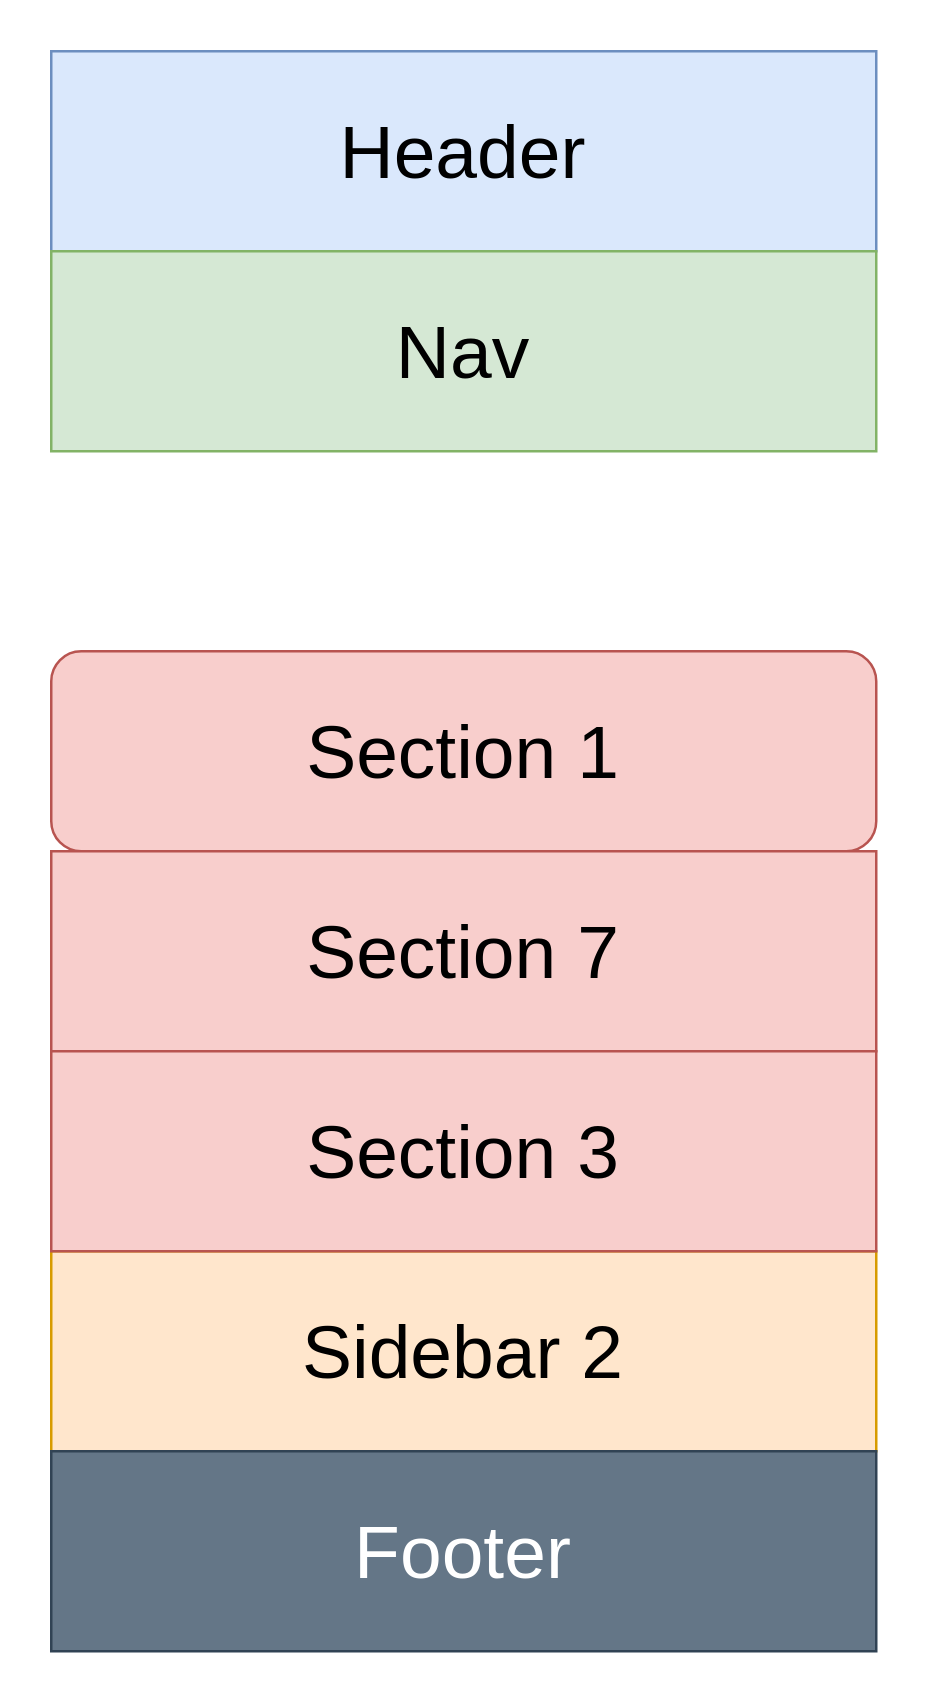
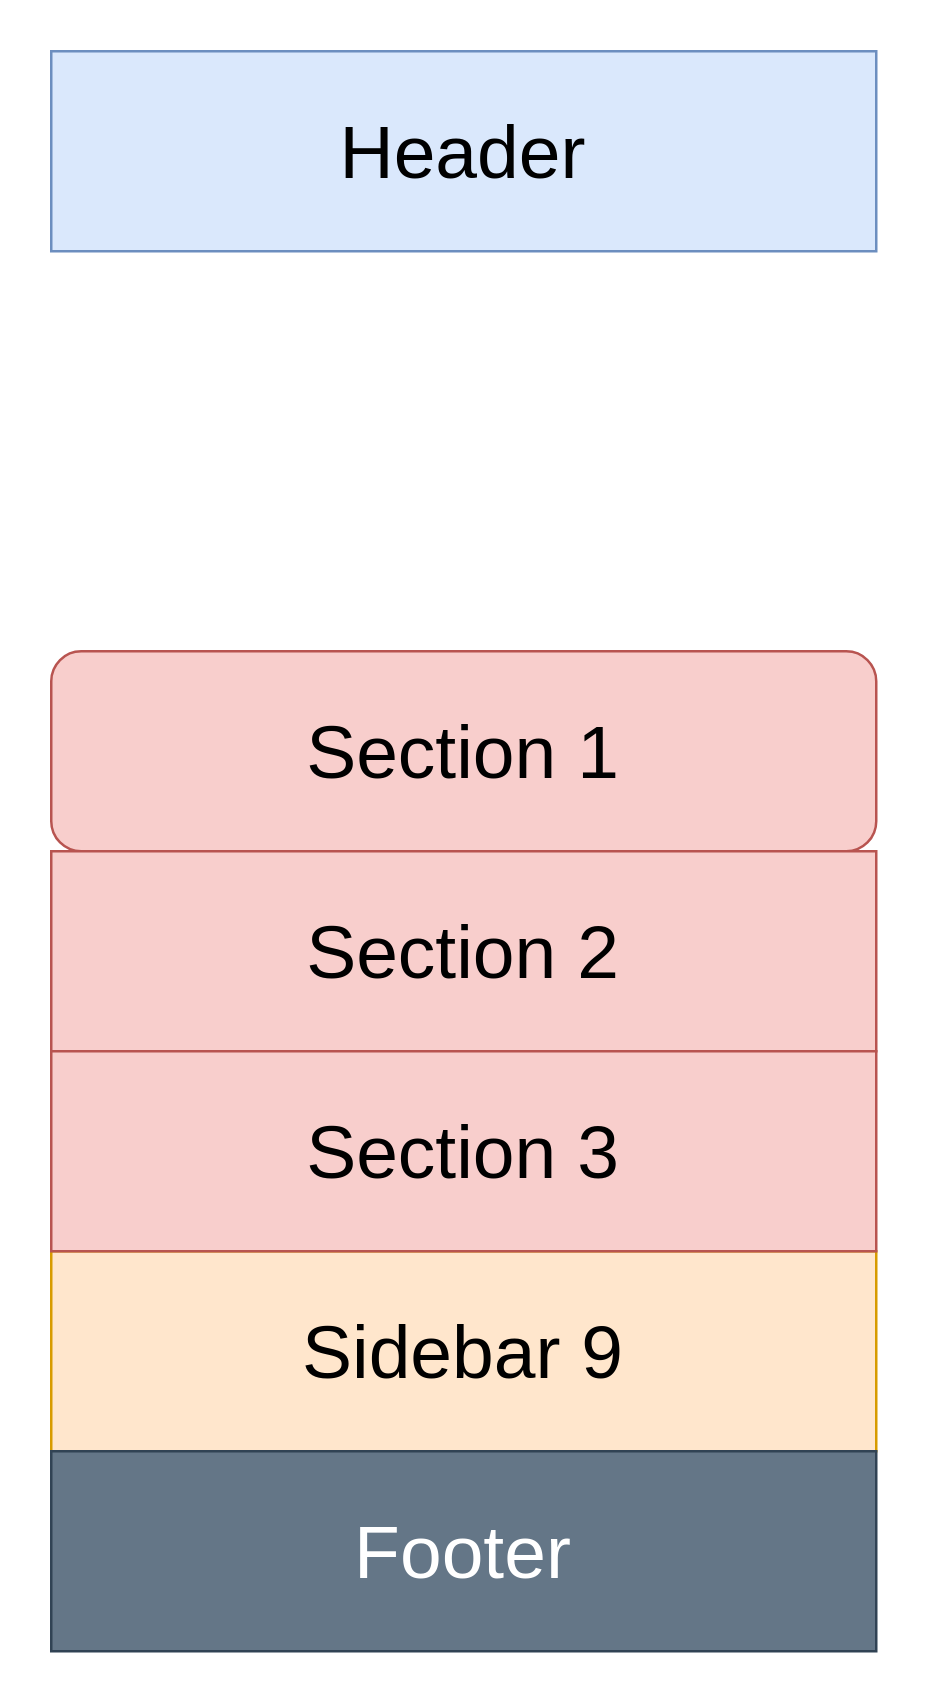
(464, 351) -> none
(464, 951) -> (464, 951)
(464, 1351) -> (464, 1351)
